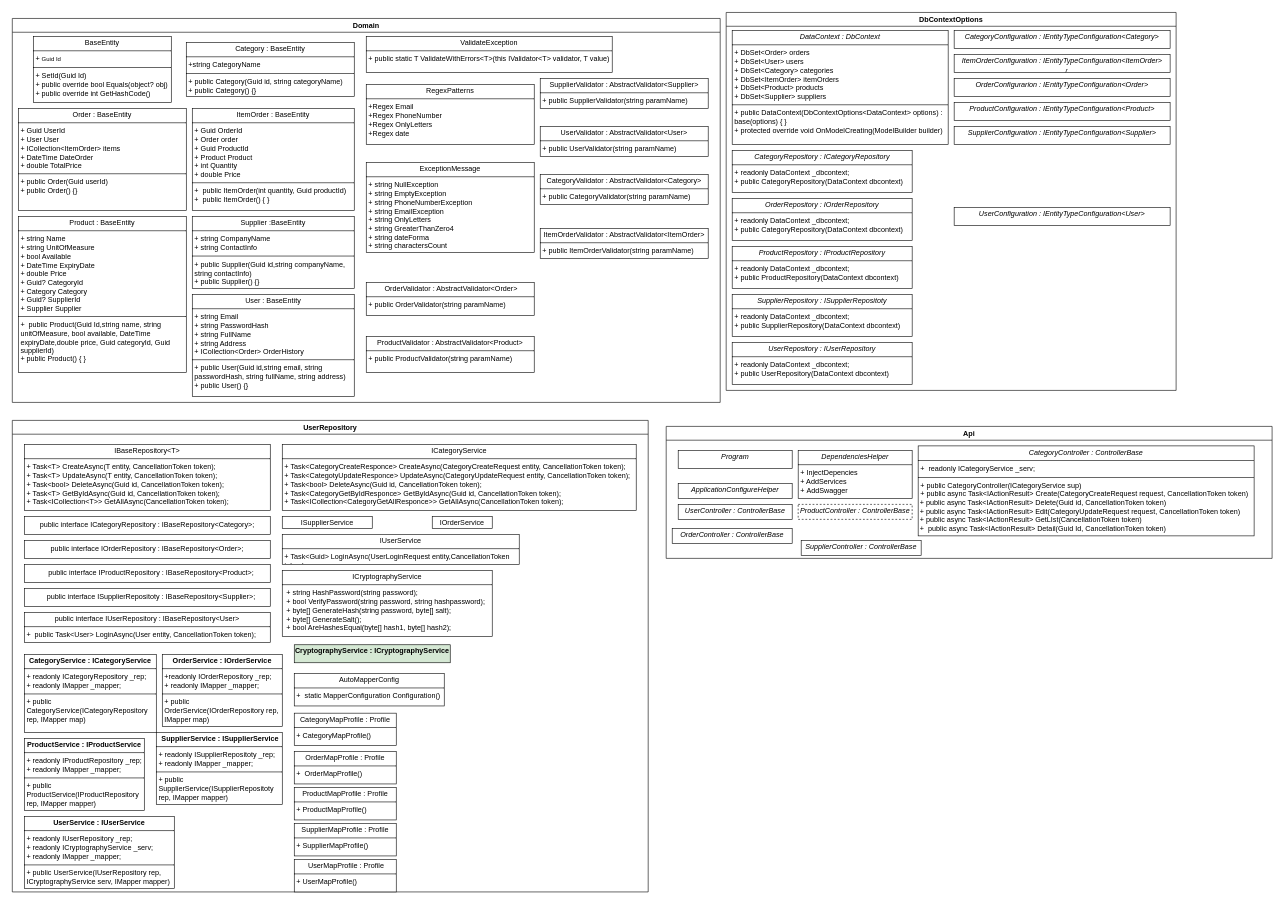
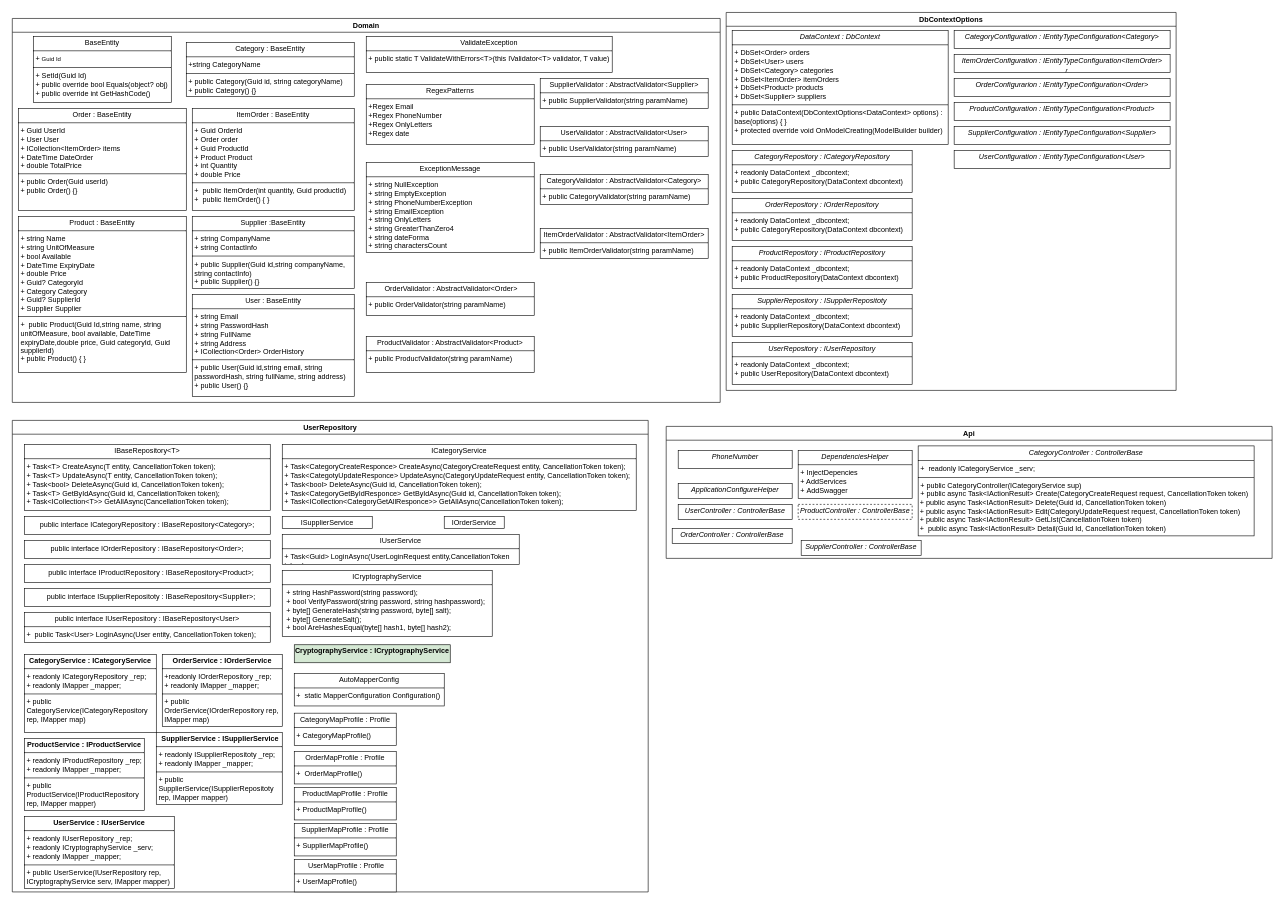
(1062, 216) -> (1062, 159)
(692, 455) -> (700, 455)
(462, 522) -> (474, 522)
